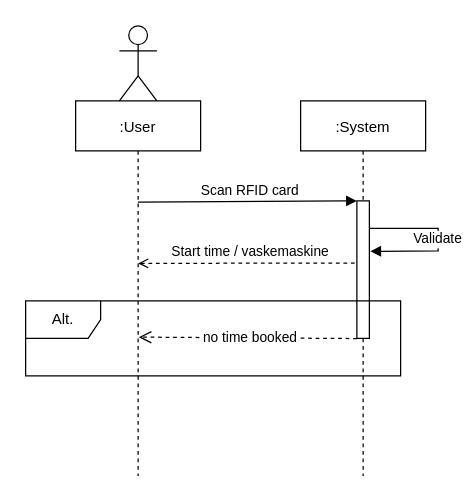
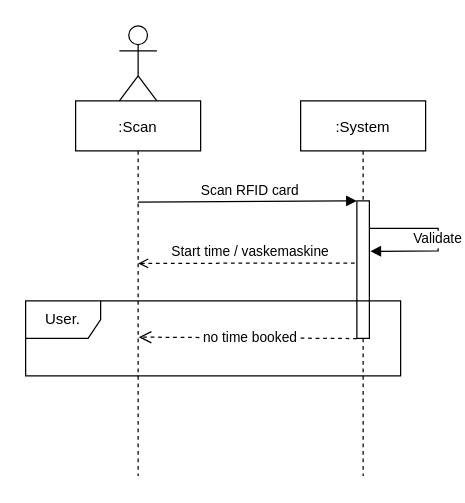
(138, 126) -> (138, 126)
(63, 319) -> (63, 319)
